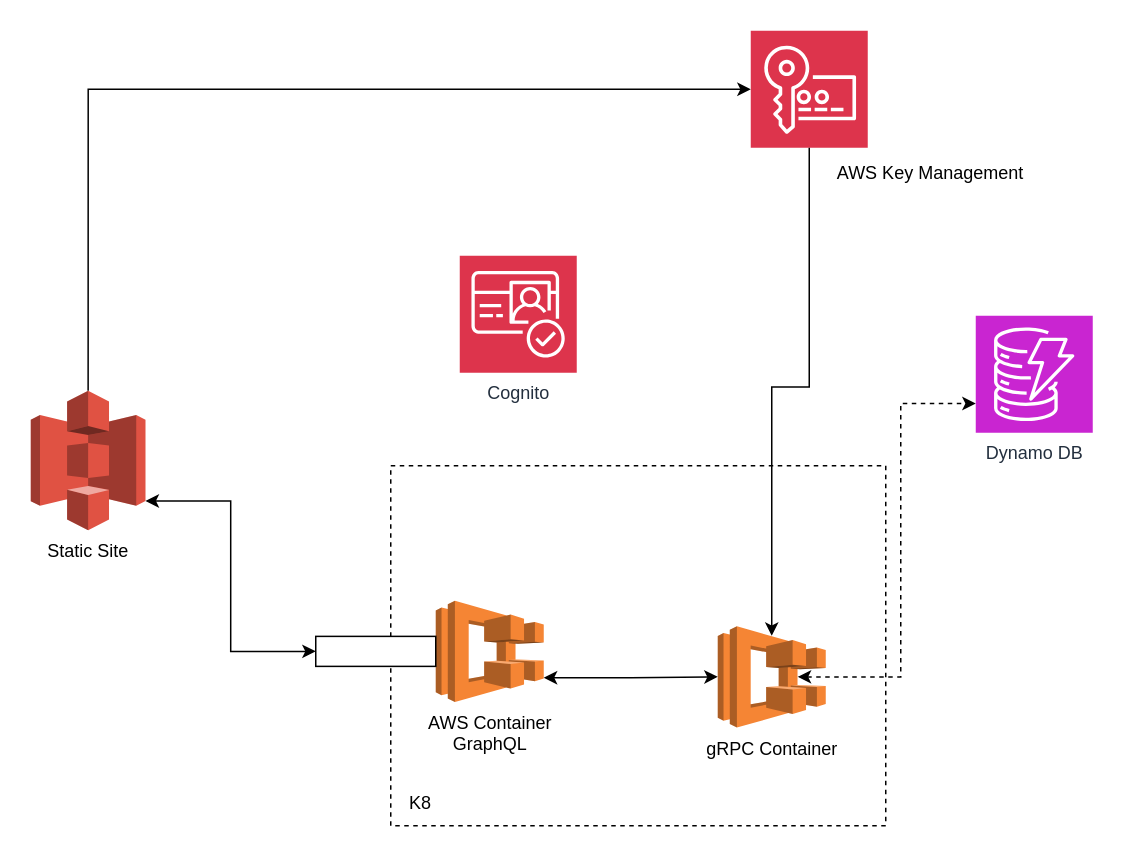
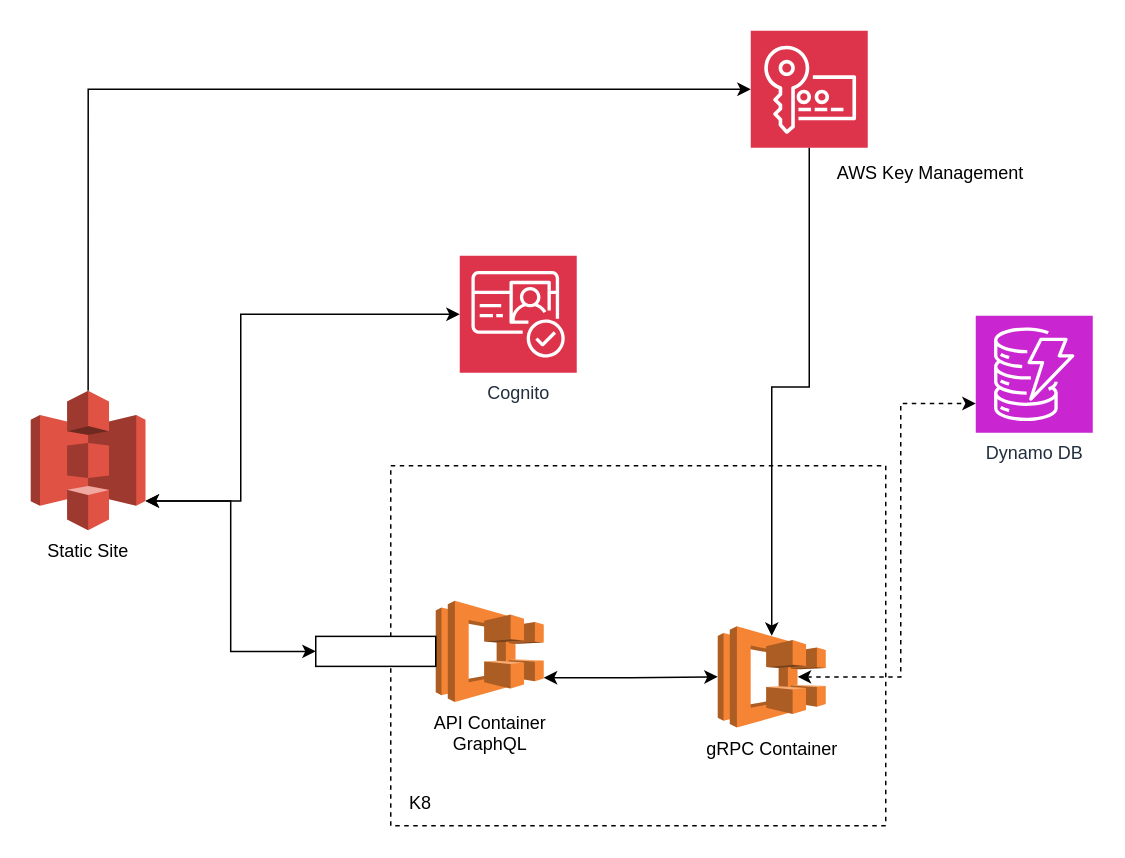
none -> (248, 314)
(491, 735) -> (491, 735)
